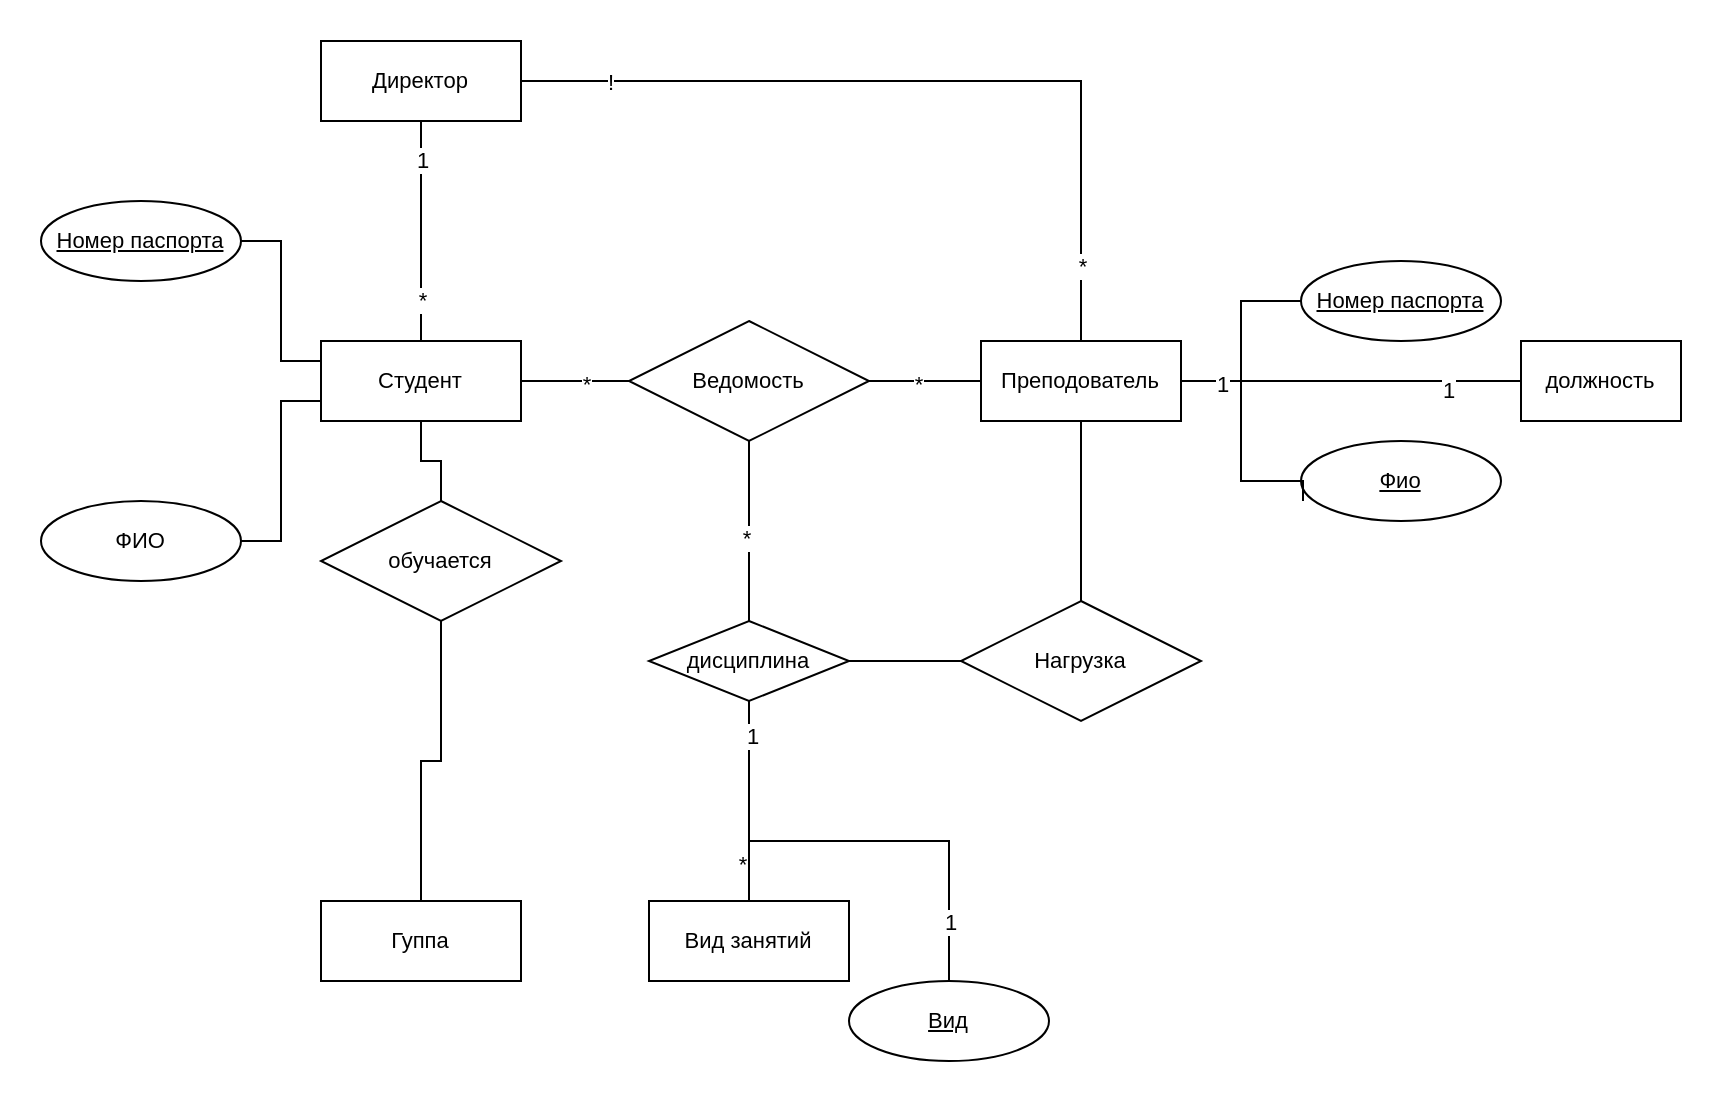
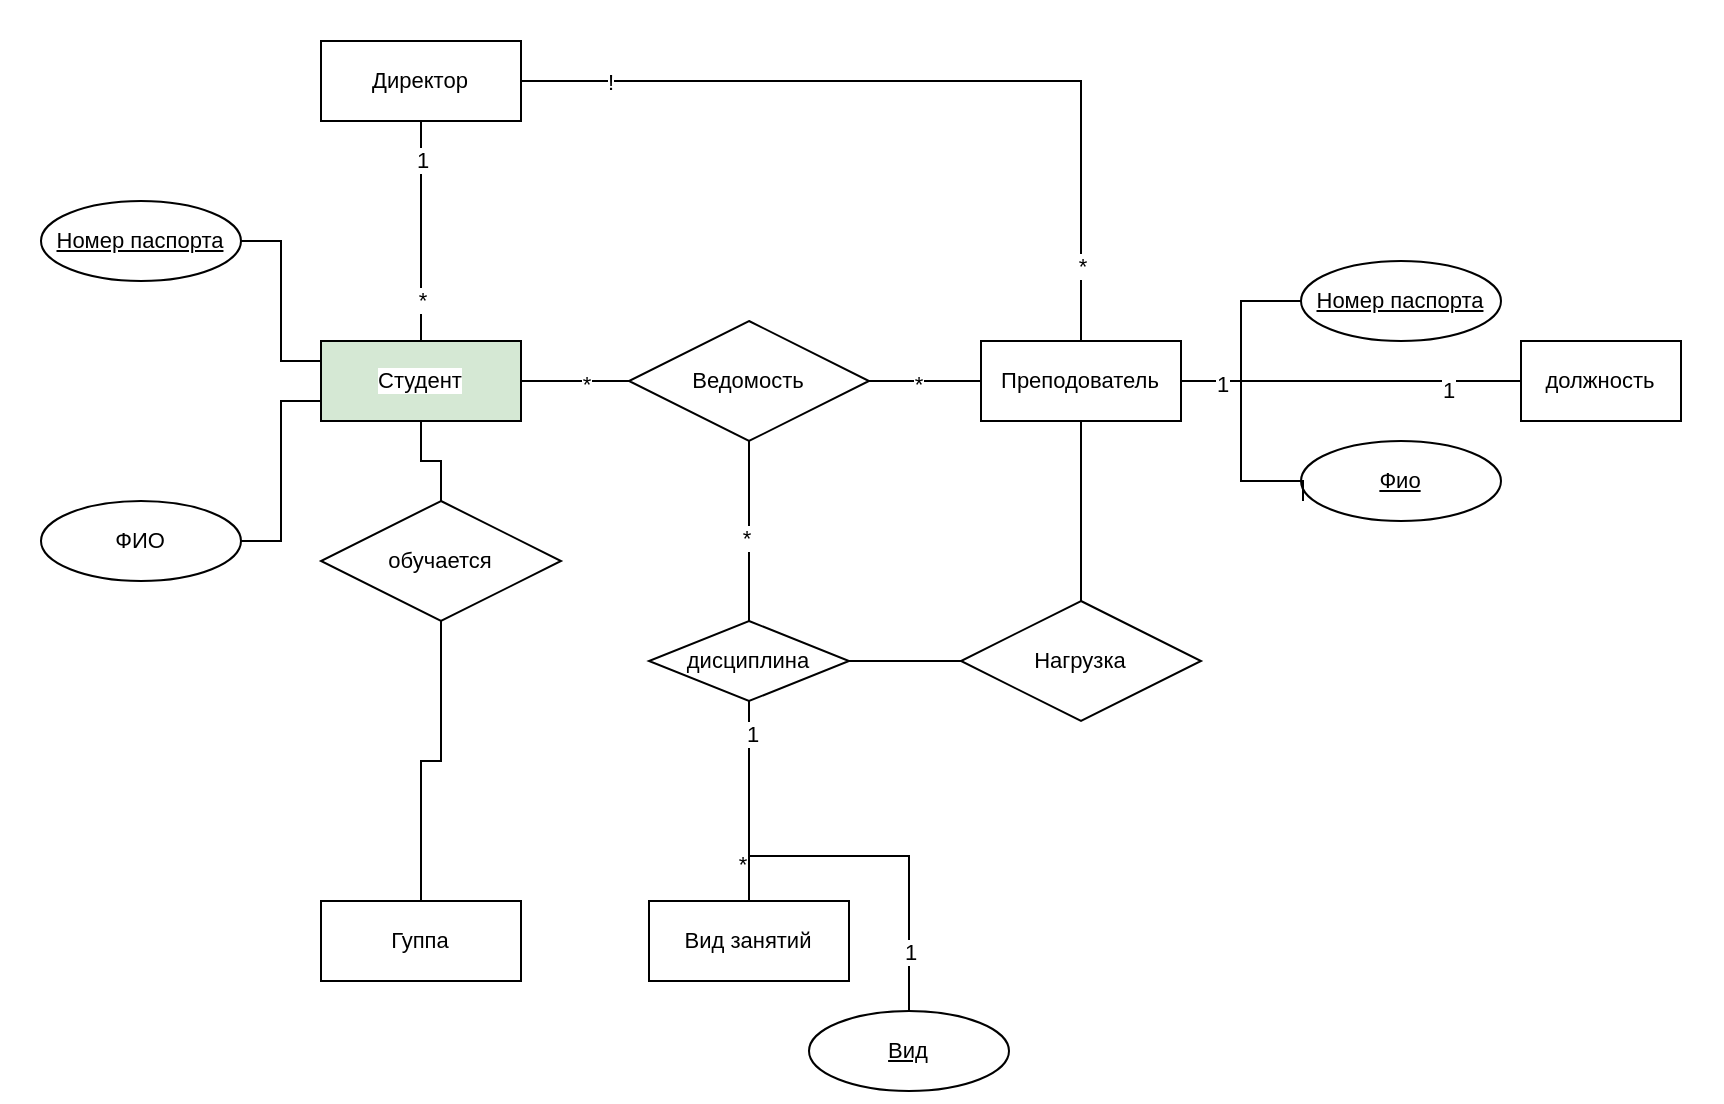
(421, 381) -> (421, 381)
(949, 1021) -> (909, 1051)
